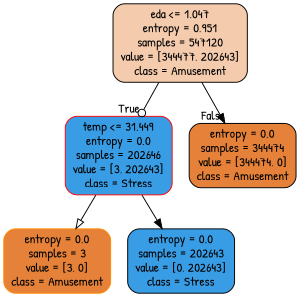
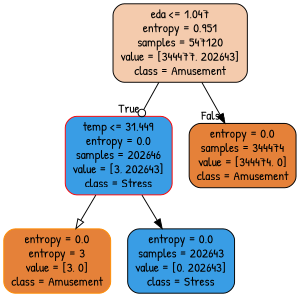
(57, 261) -> (57, 261)
